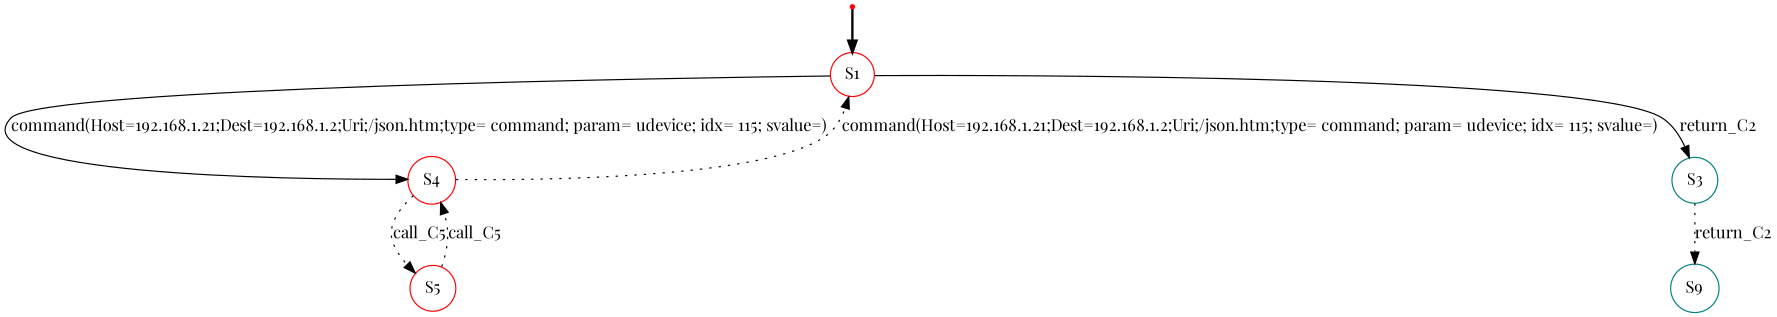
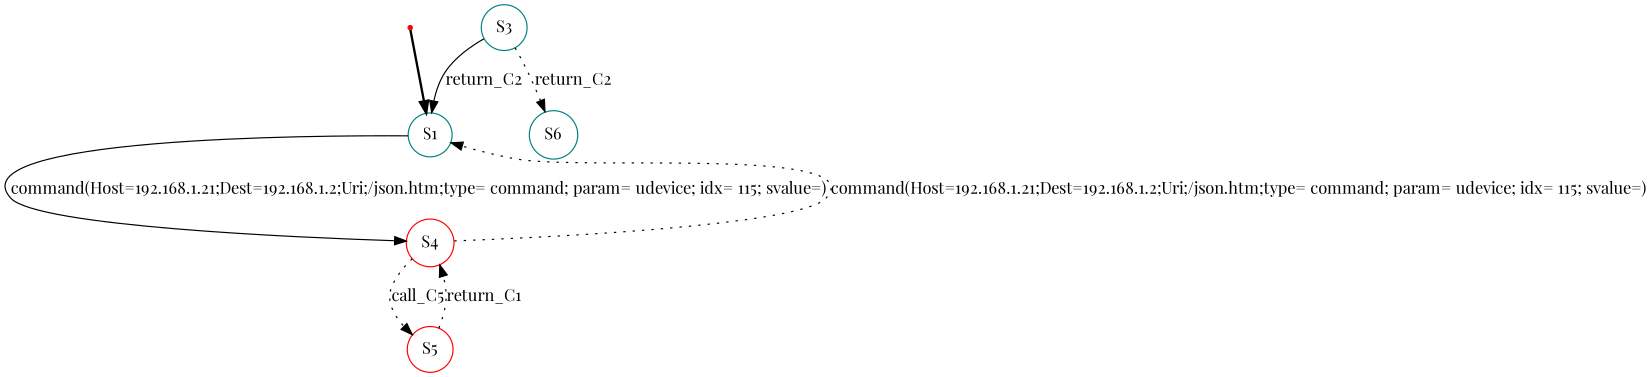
(852, 75) -> (430, 135)
(1289, 80) -> (451, 64)
(475, 234) -> (484, 297)
(1695, 288) -> (554, 135)
